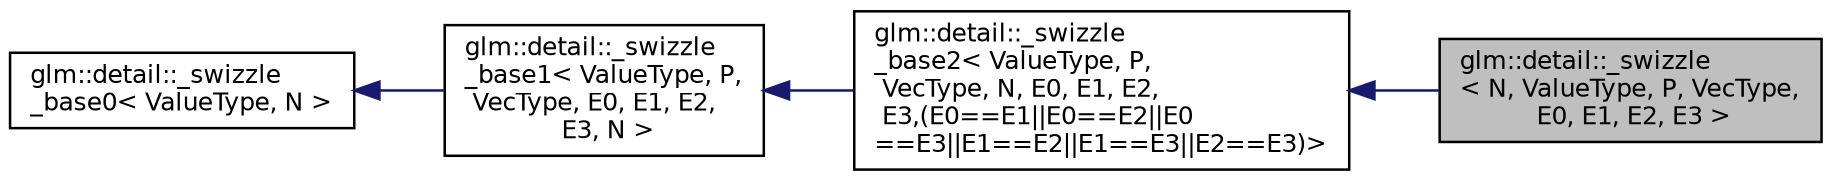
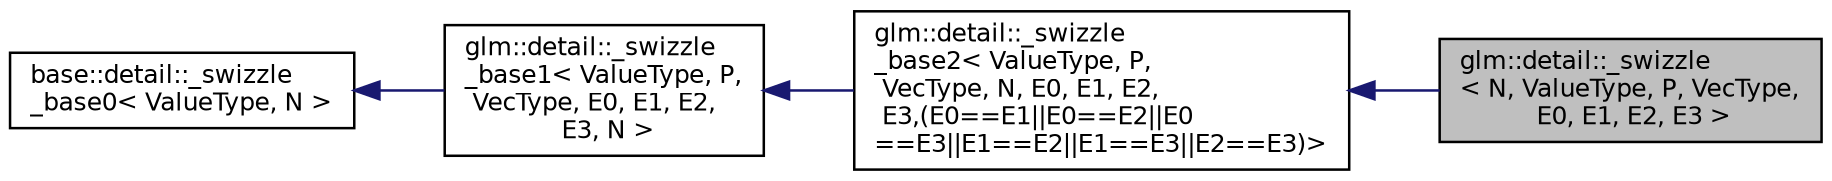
(182, 90) -> (182, 90)
